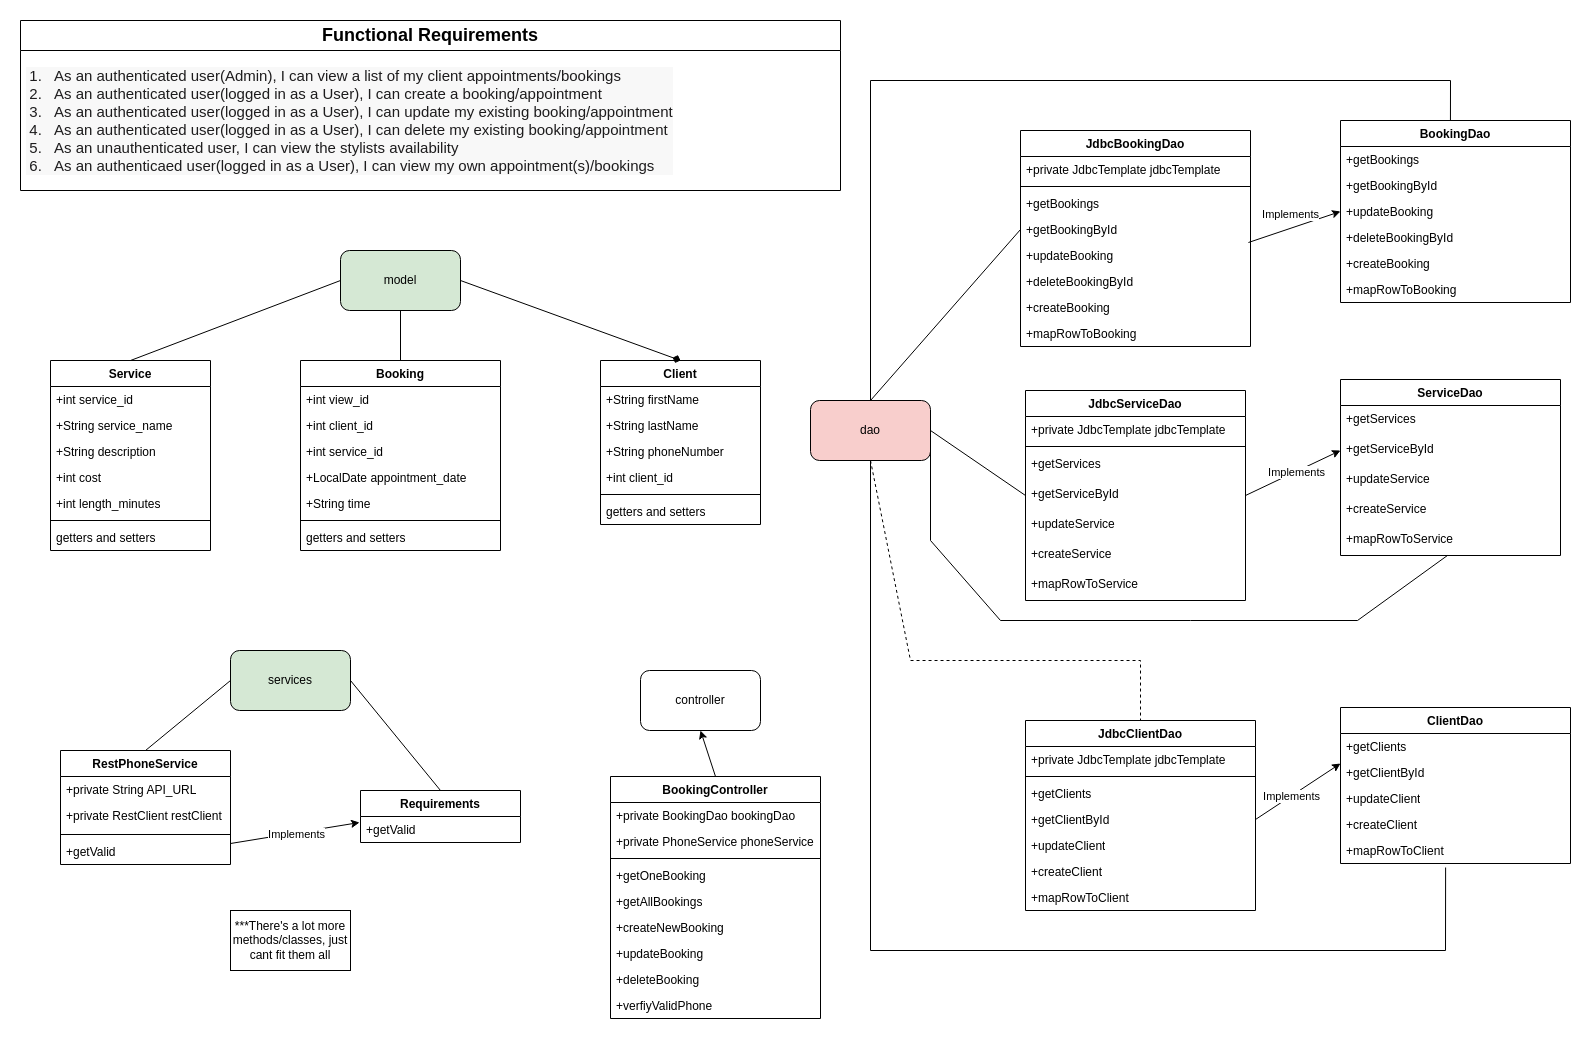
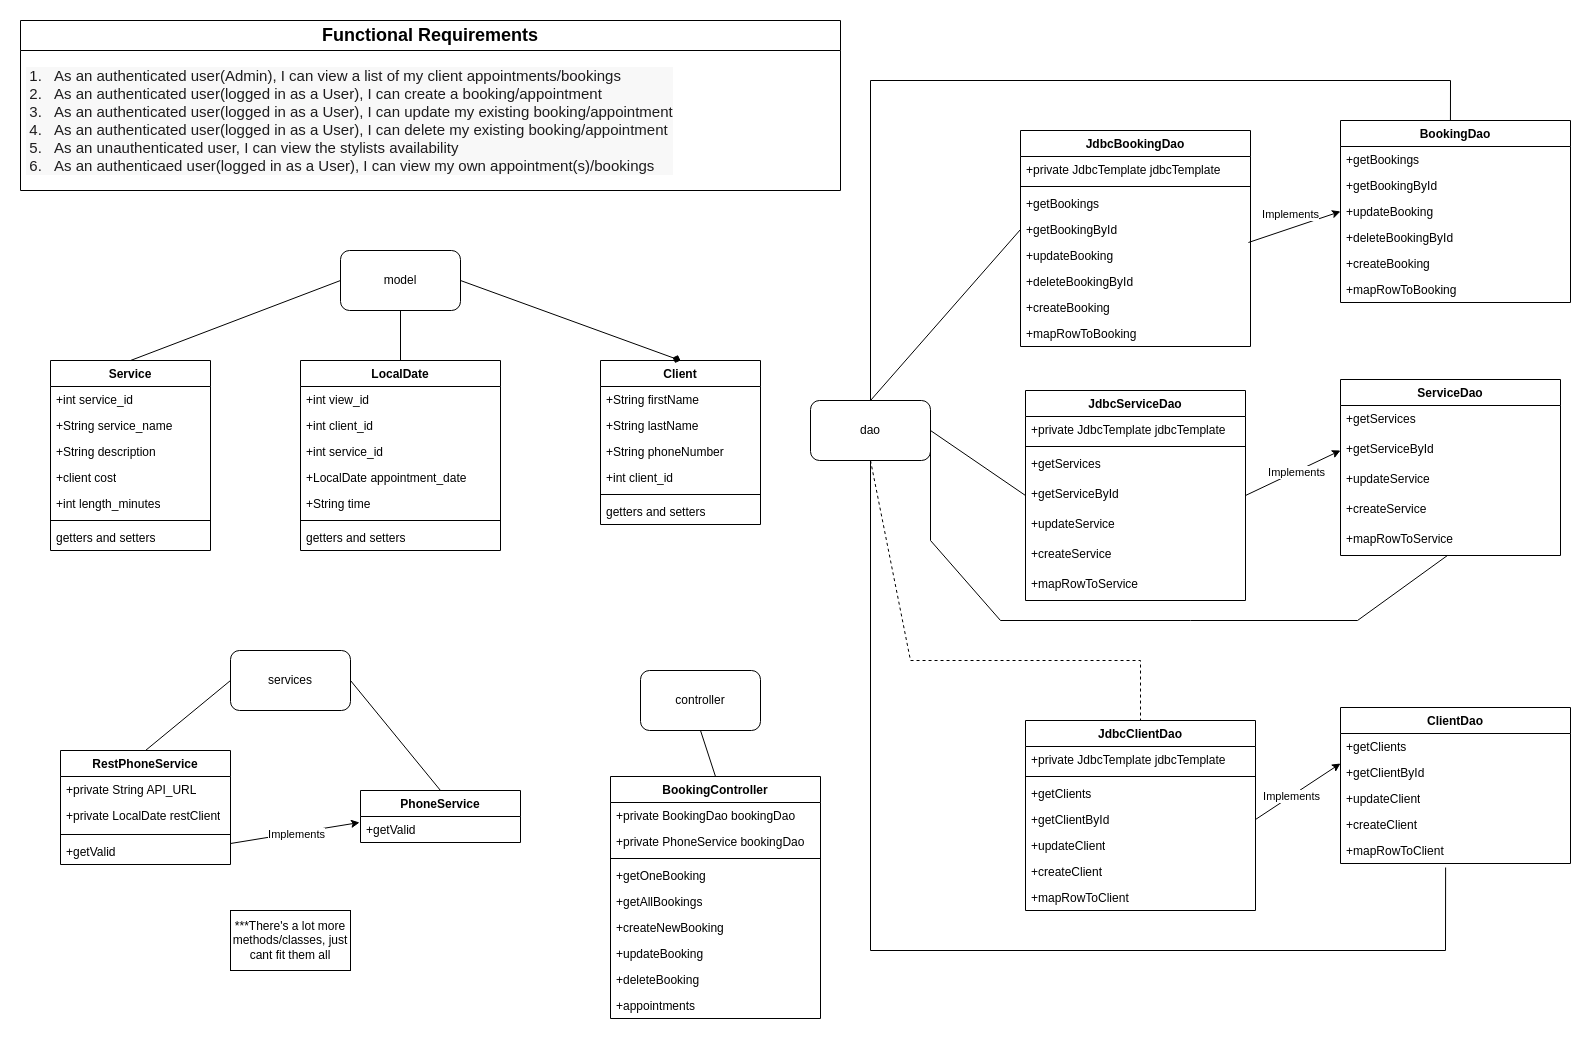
(401, 281) -> (401, 281)
(401, 375) -> (401, 375)
(871, 431) -> (871, 431)
(84, 479) -> (92, 479)
(291, 681) -> (291, 681)
(703, 738) -> (702, 735)
(441, 805) -> (441, 805)
(147, 824) -> (147, 824)
(717, 850) -> (716, 843)
(669, 1007) -> (659, 1007)
